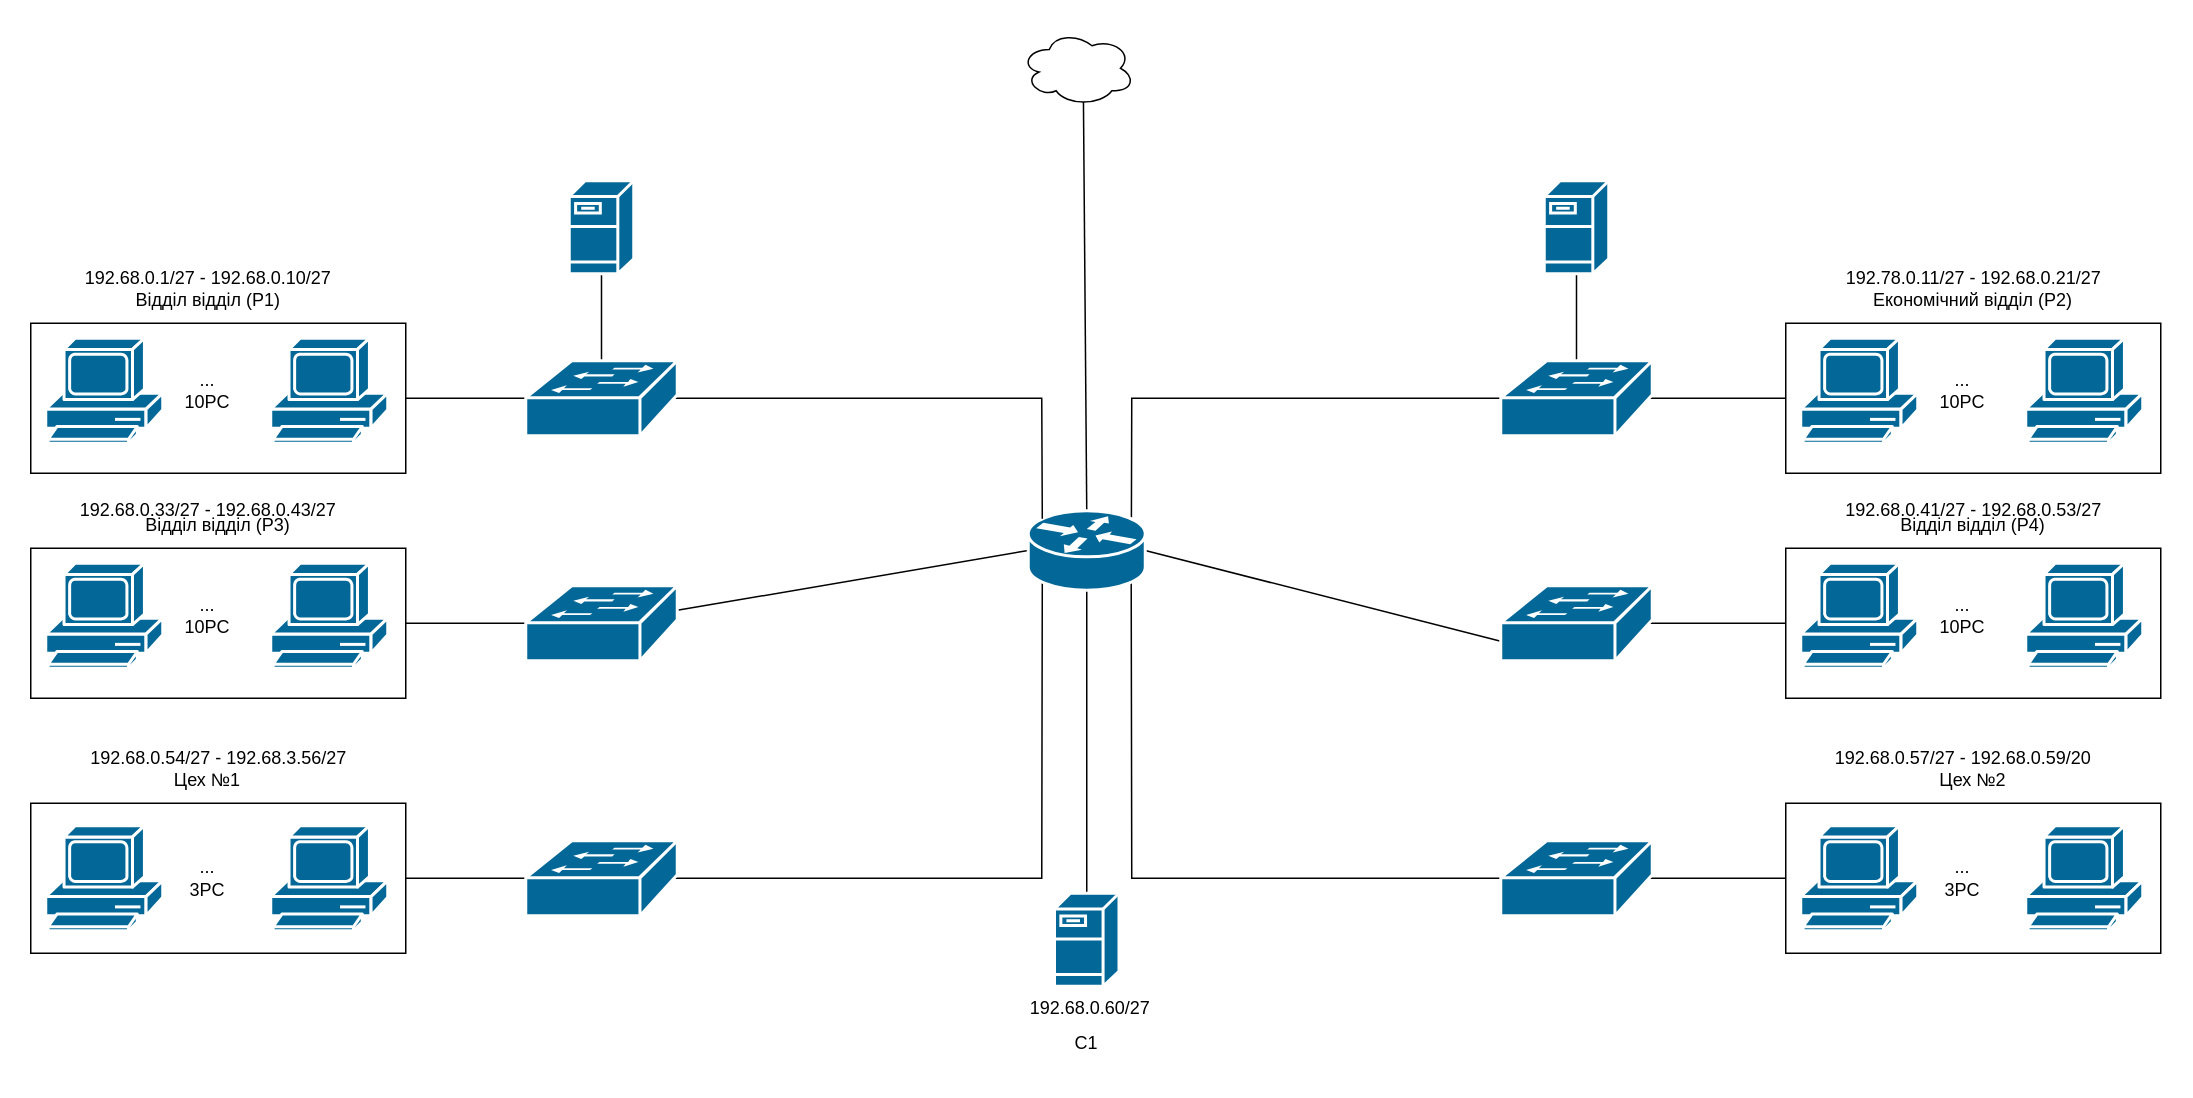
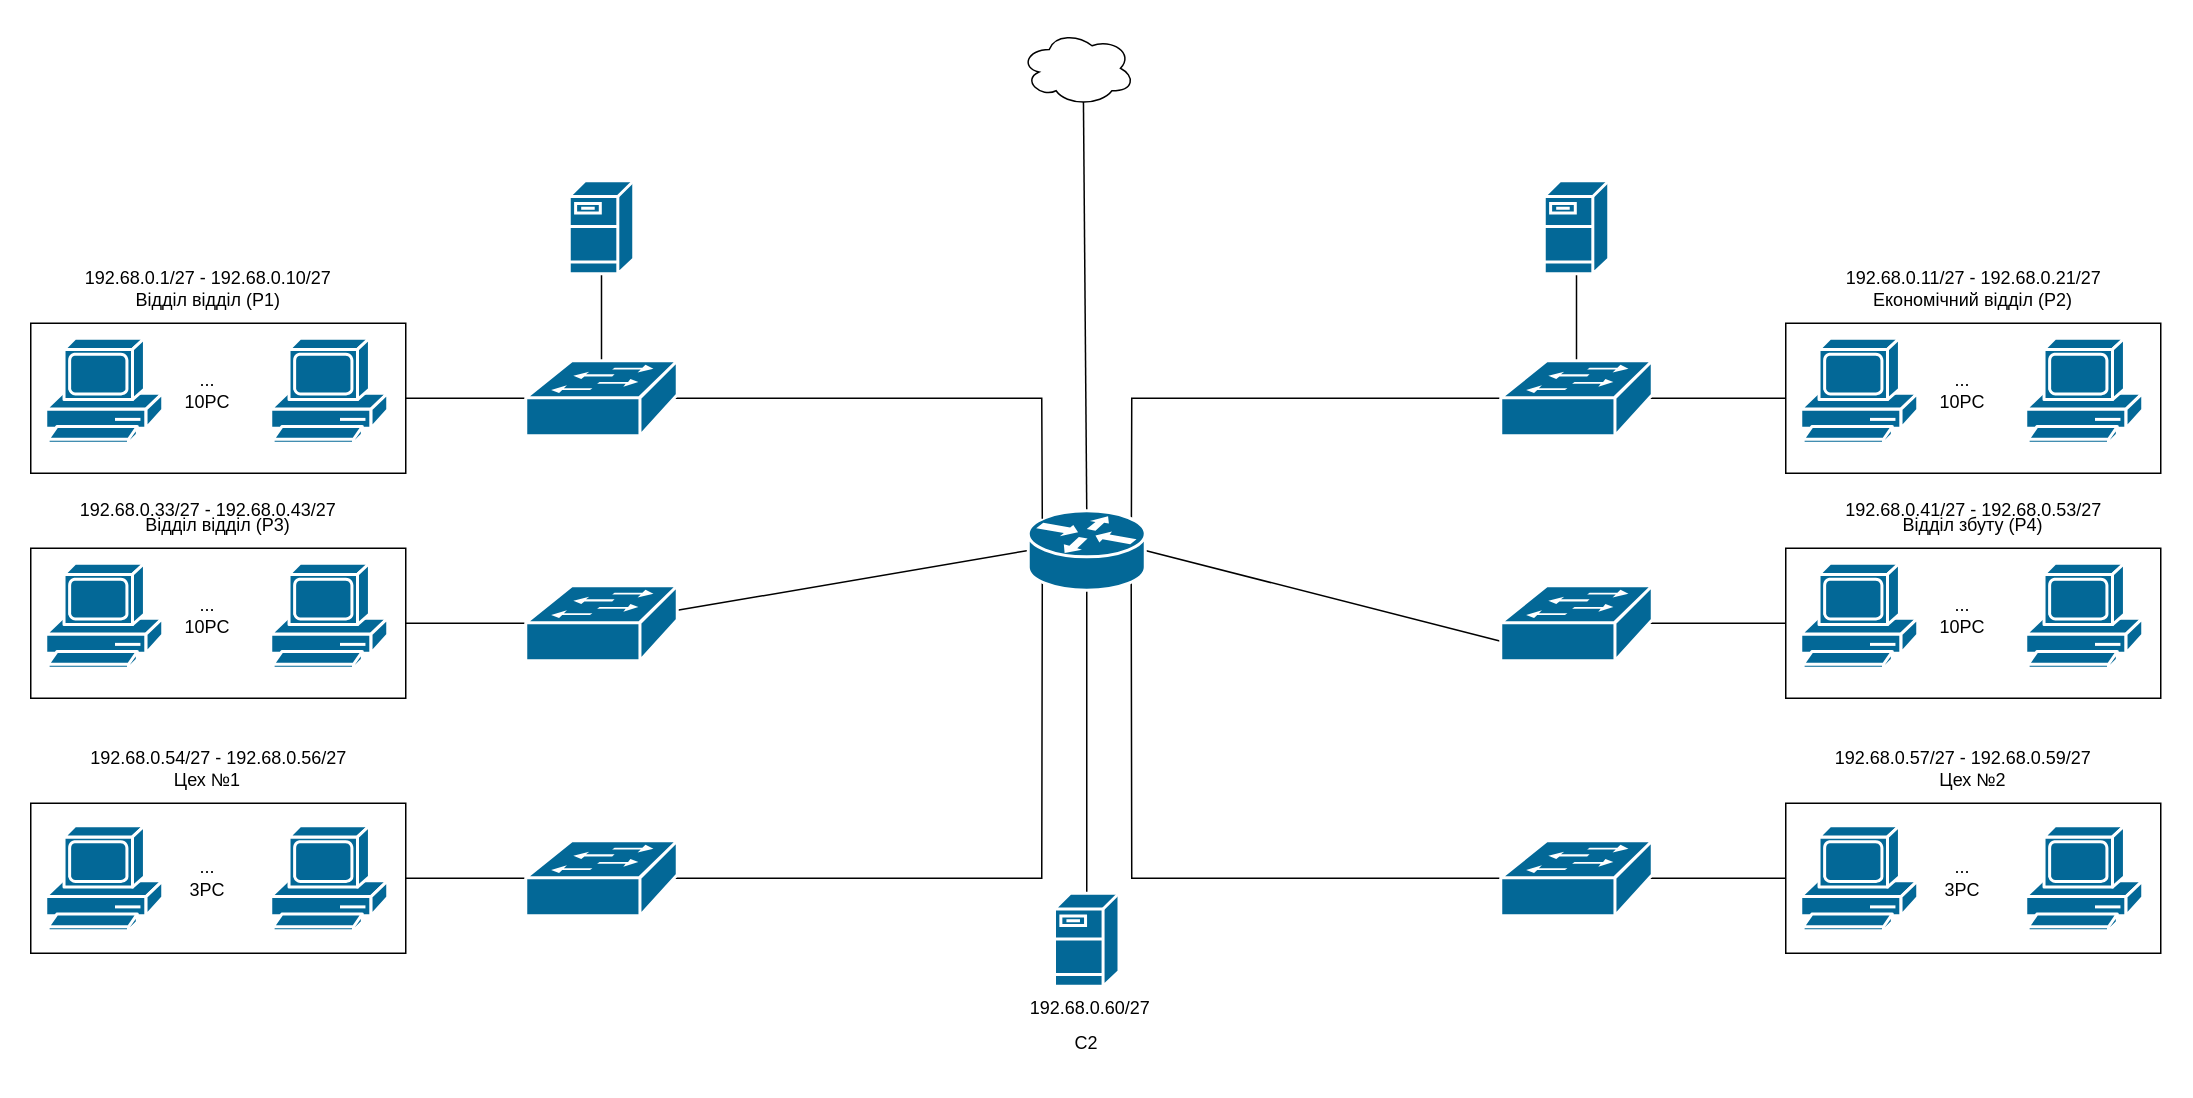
(1974, 278) -> (1974, 278)
(1973, 526) -> (1973, 526)
(219, 758) -> (219, 758)
(1964, 758) -> (1964, 758)
(1087, 1043) -> (1087, 1043)
